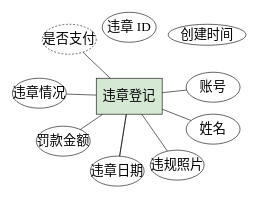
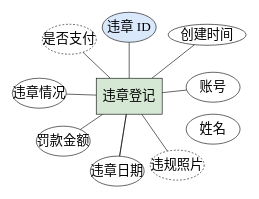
(129, 27) -> (129, 27)
none -> (173, 62)
(176, 115) -> (129, 60)
(177, 165) -> (177, 165)
